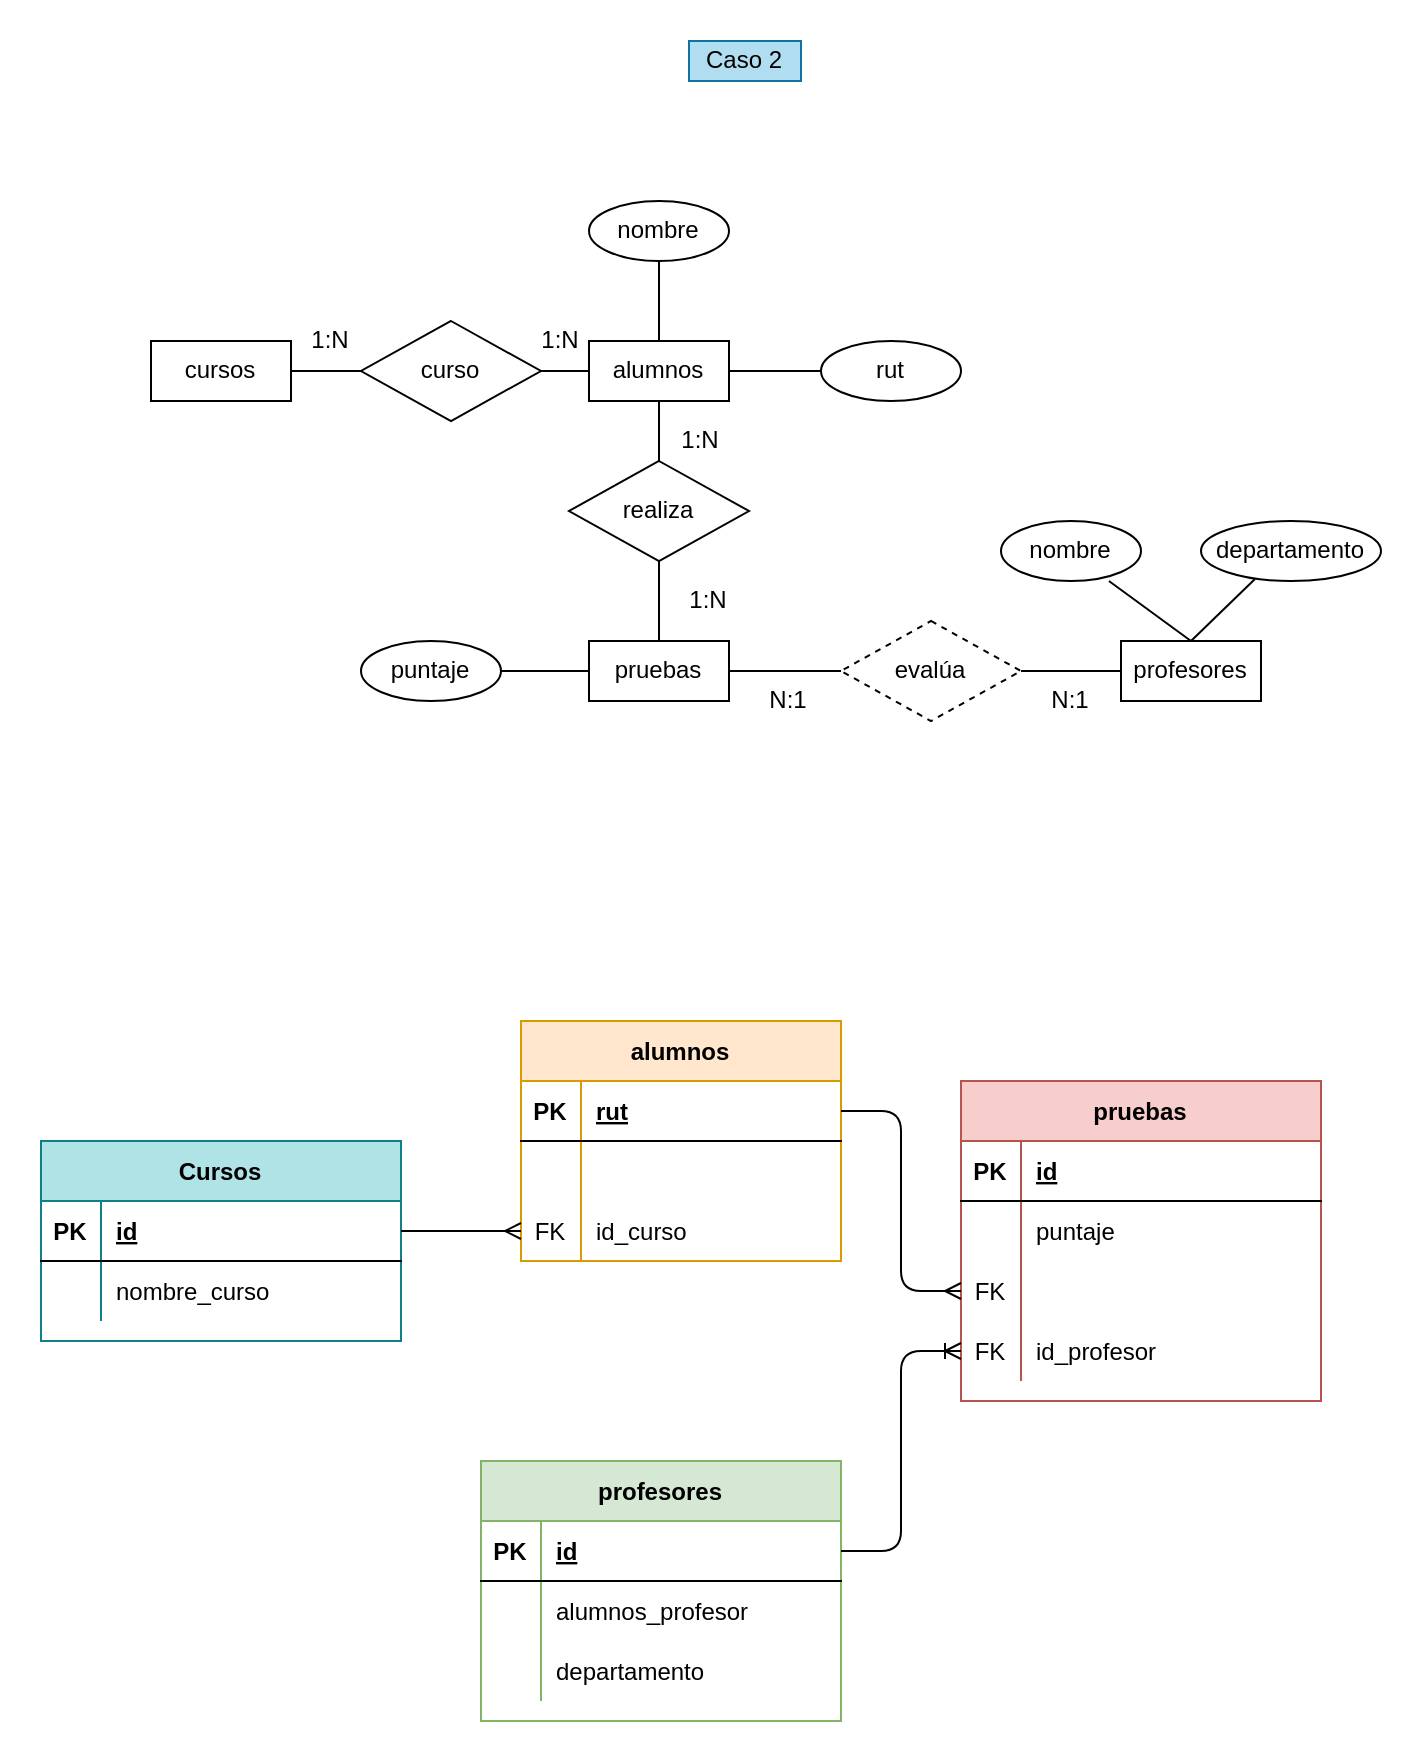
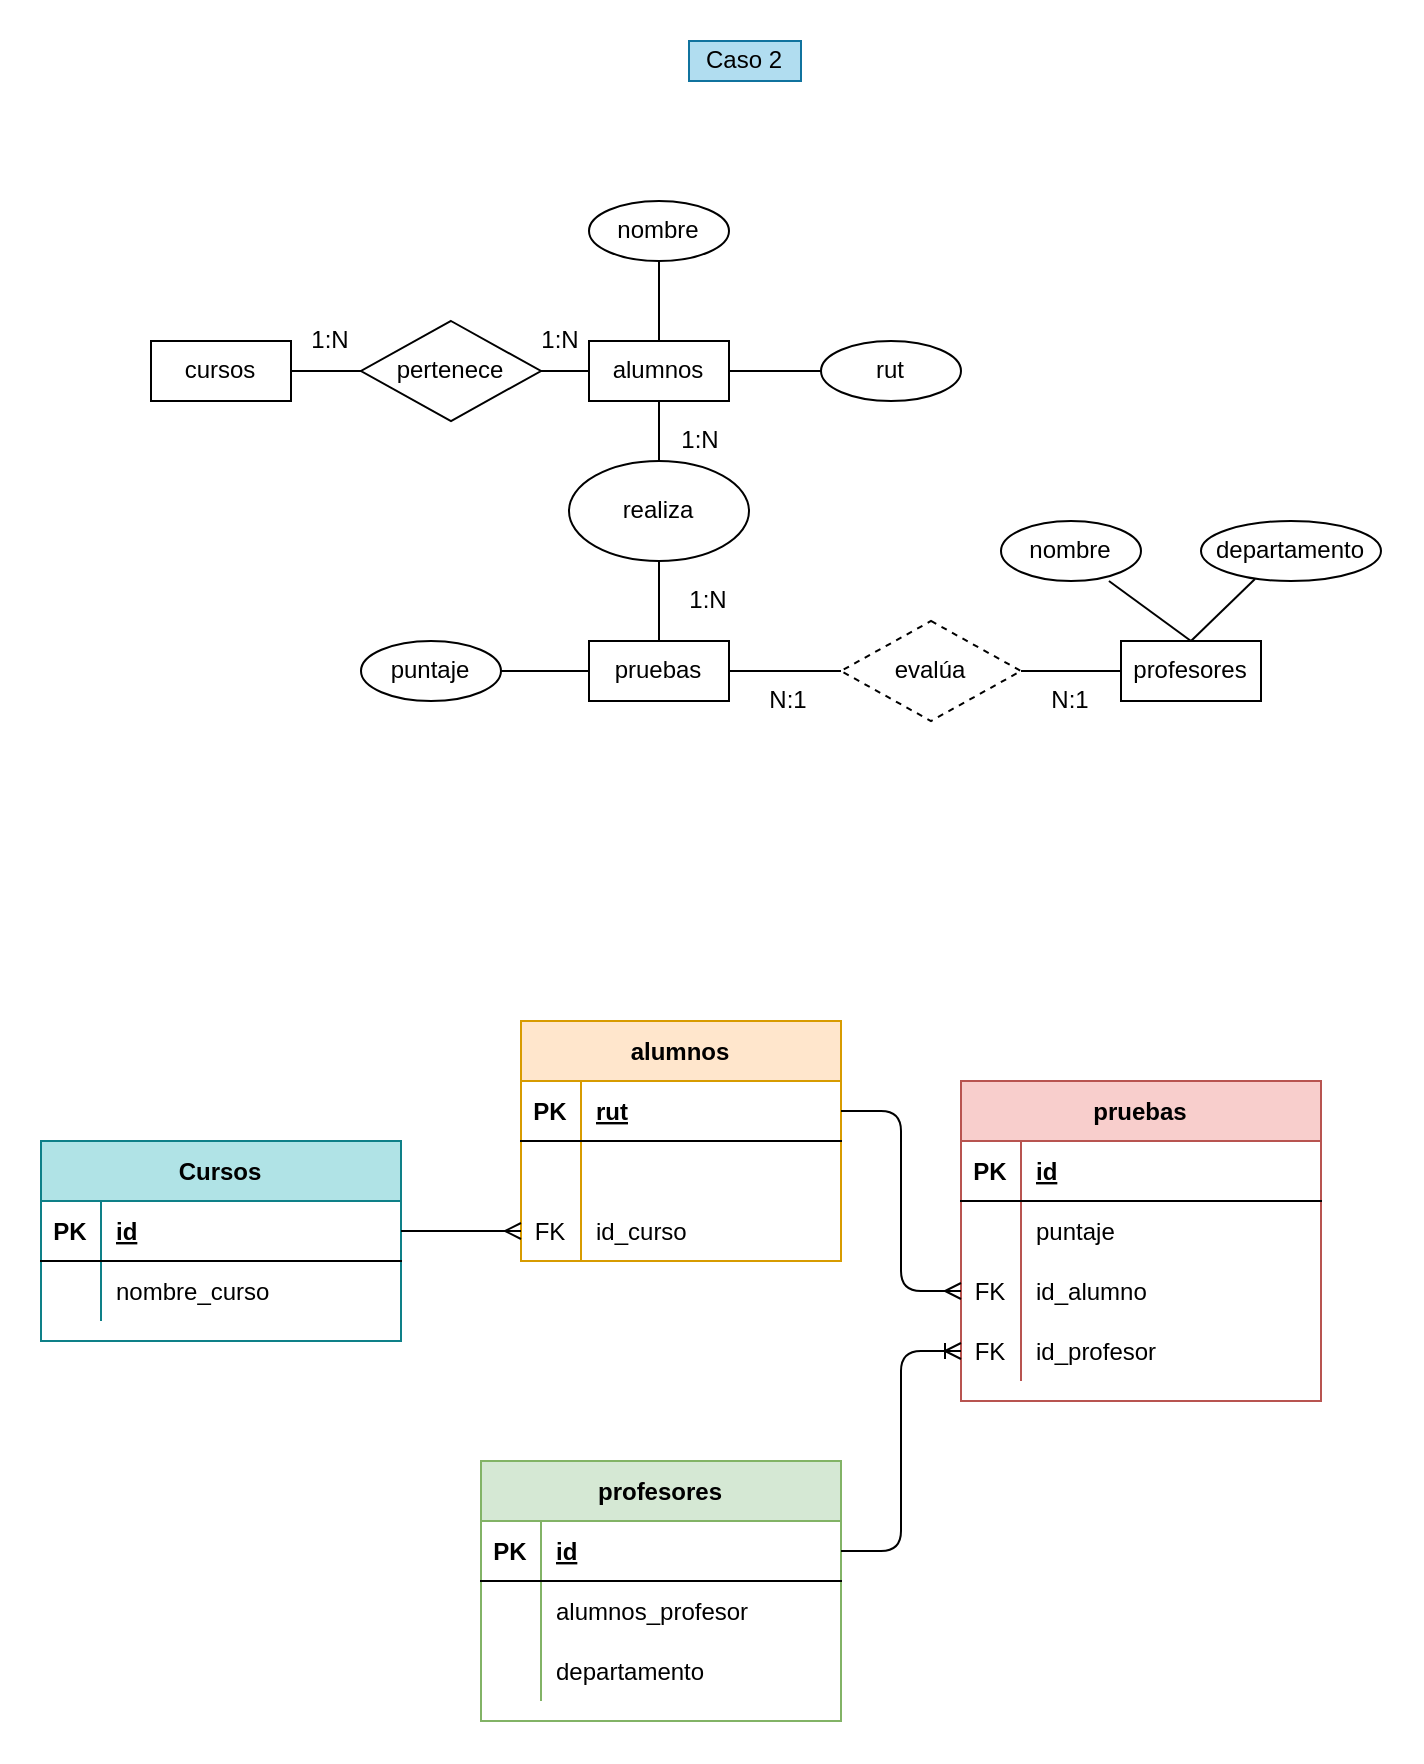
(451, 371) -> (451, 371)
(659, 511) -> (659, 511)
none -> (1171, 1291)
